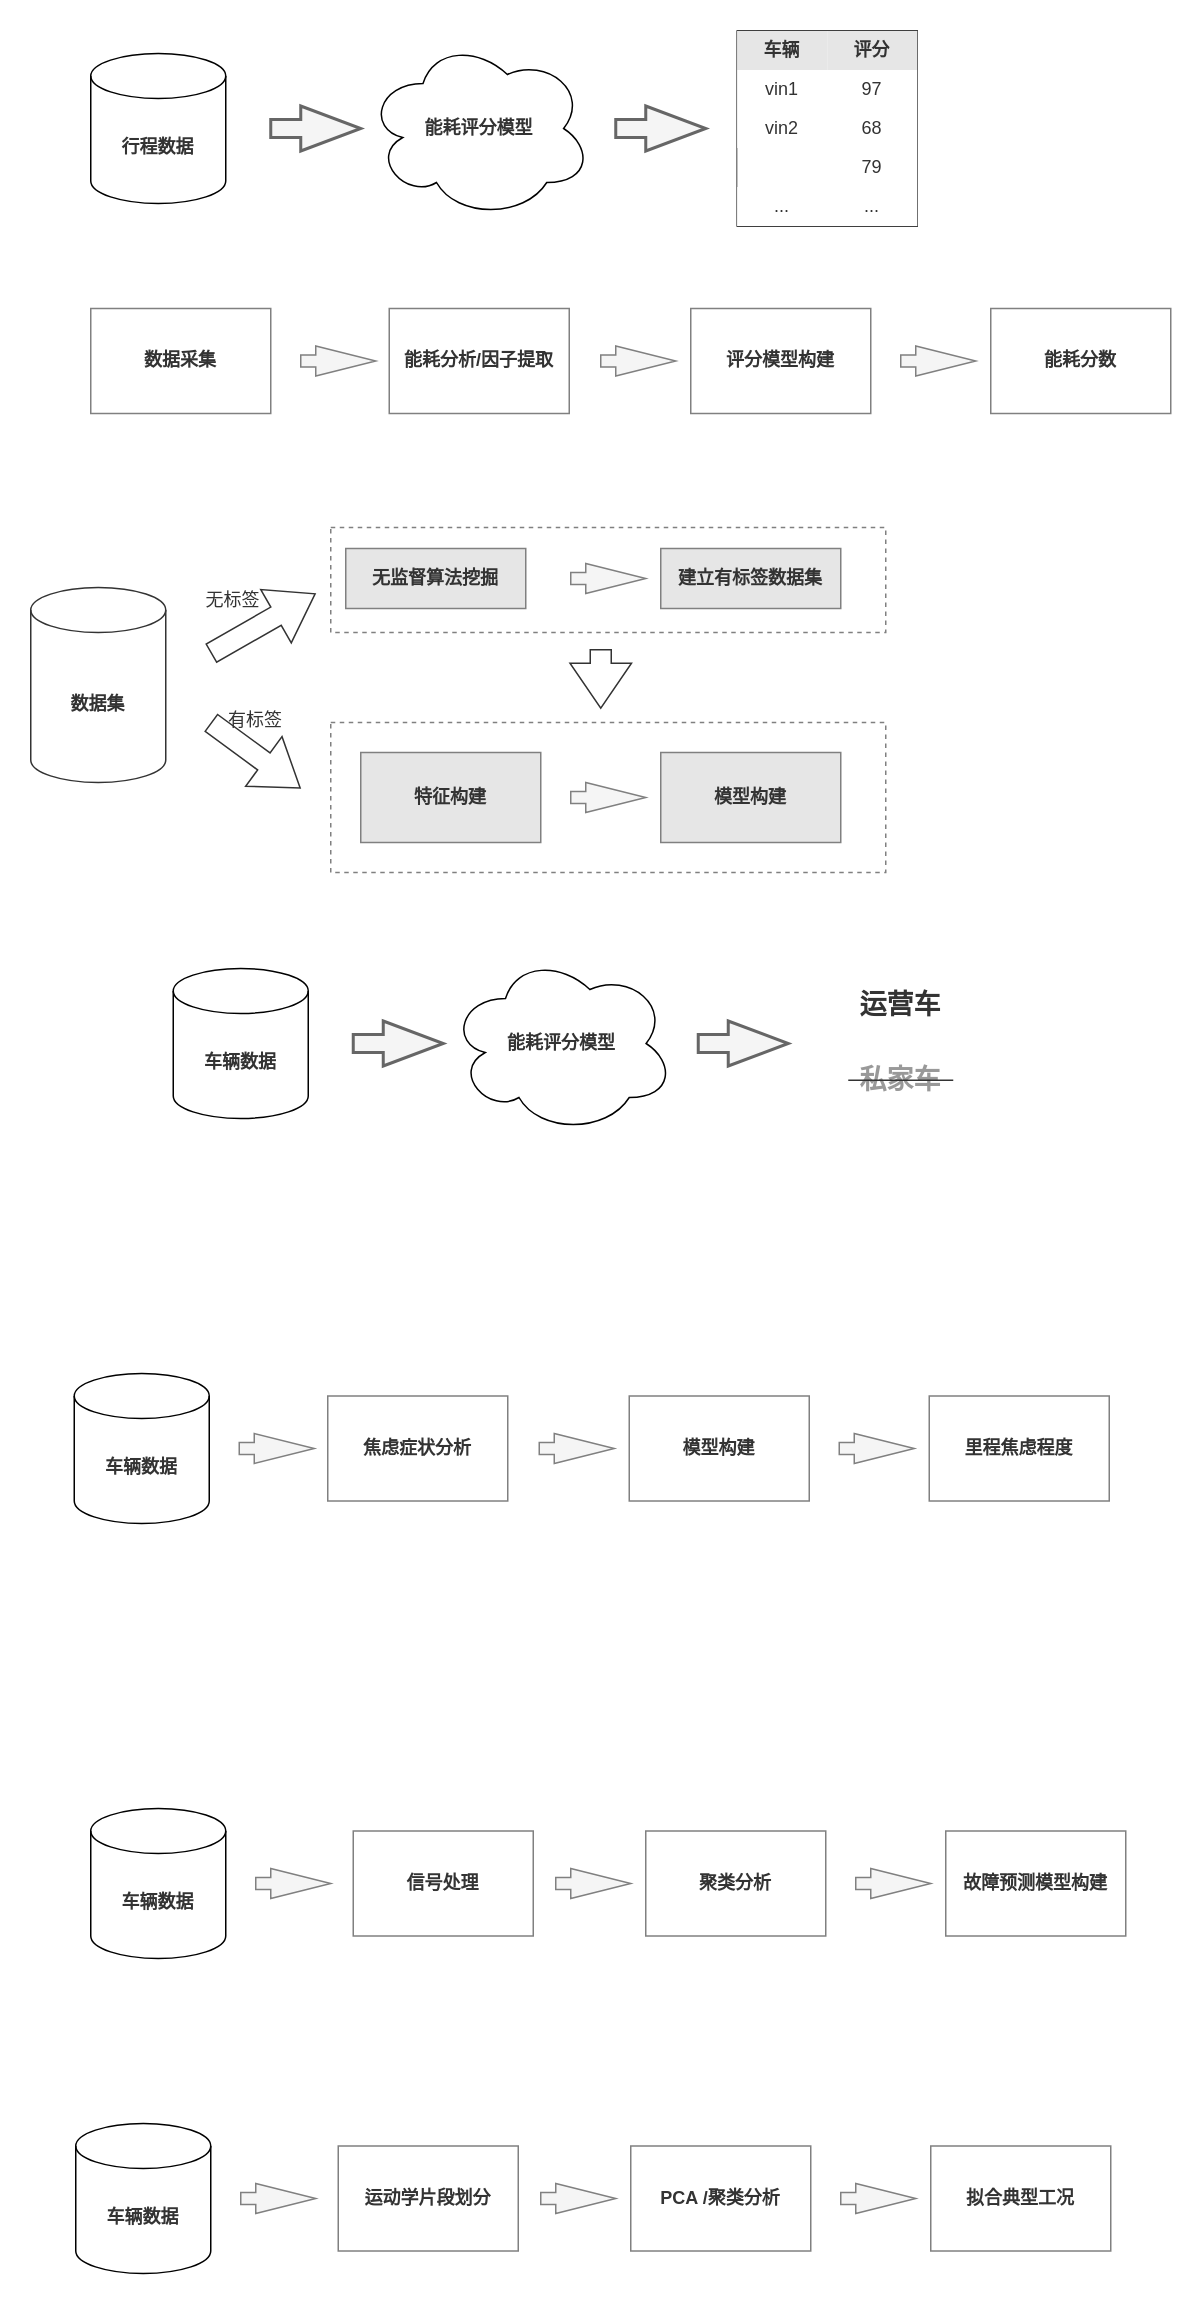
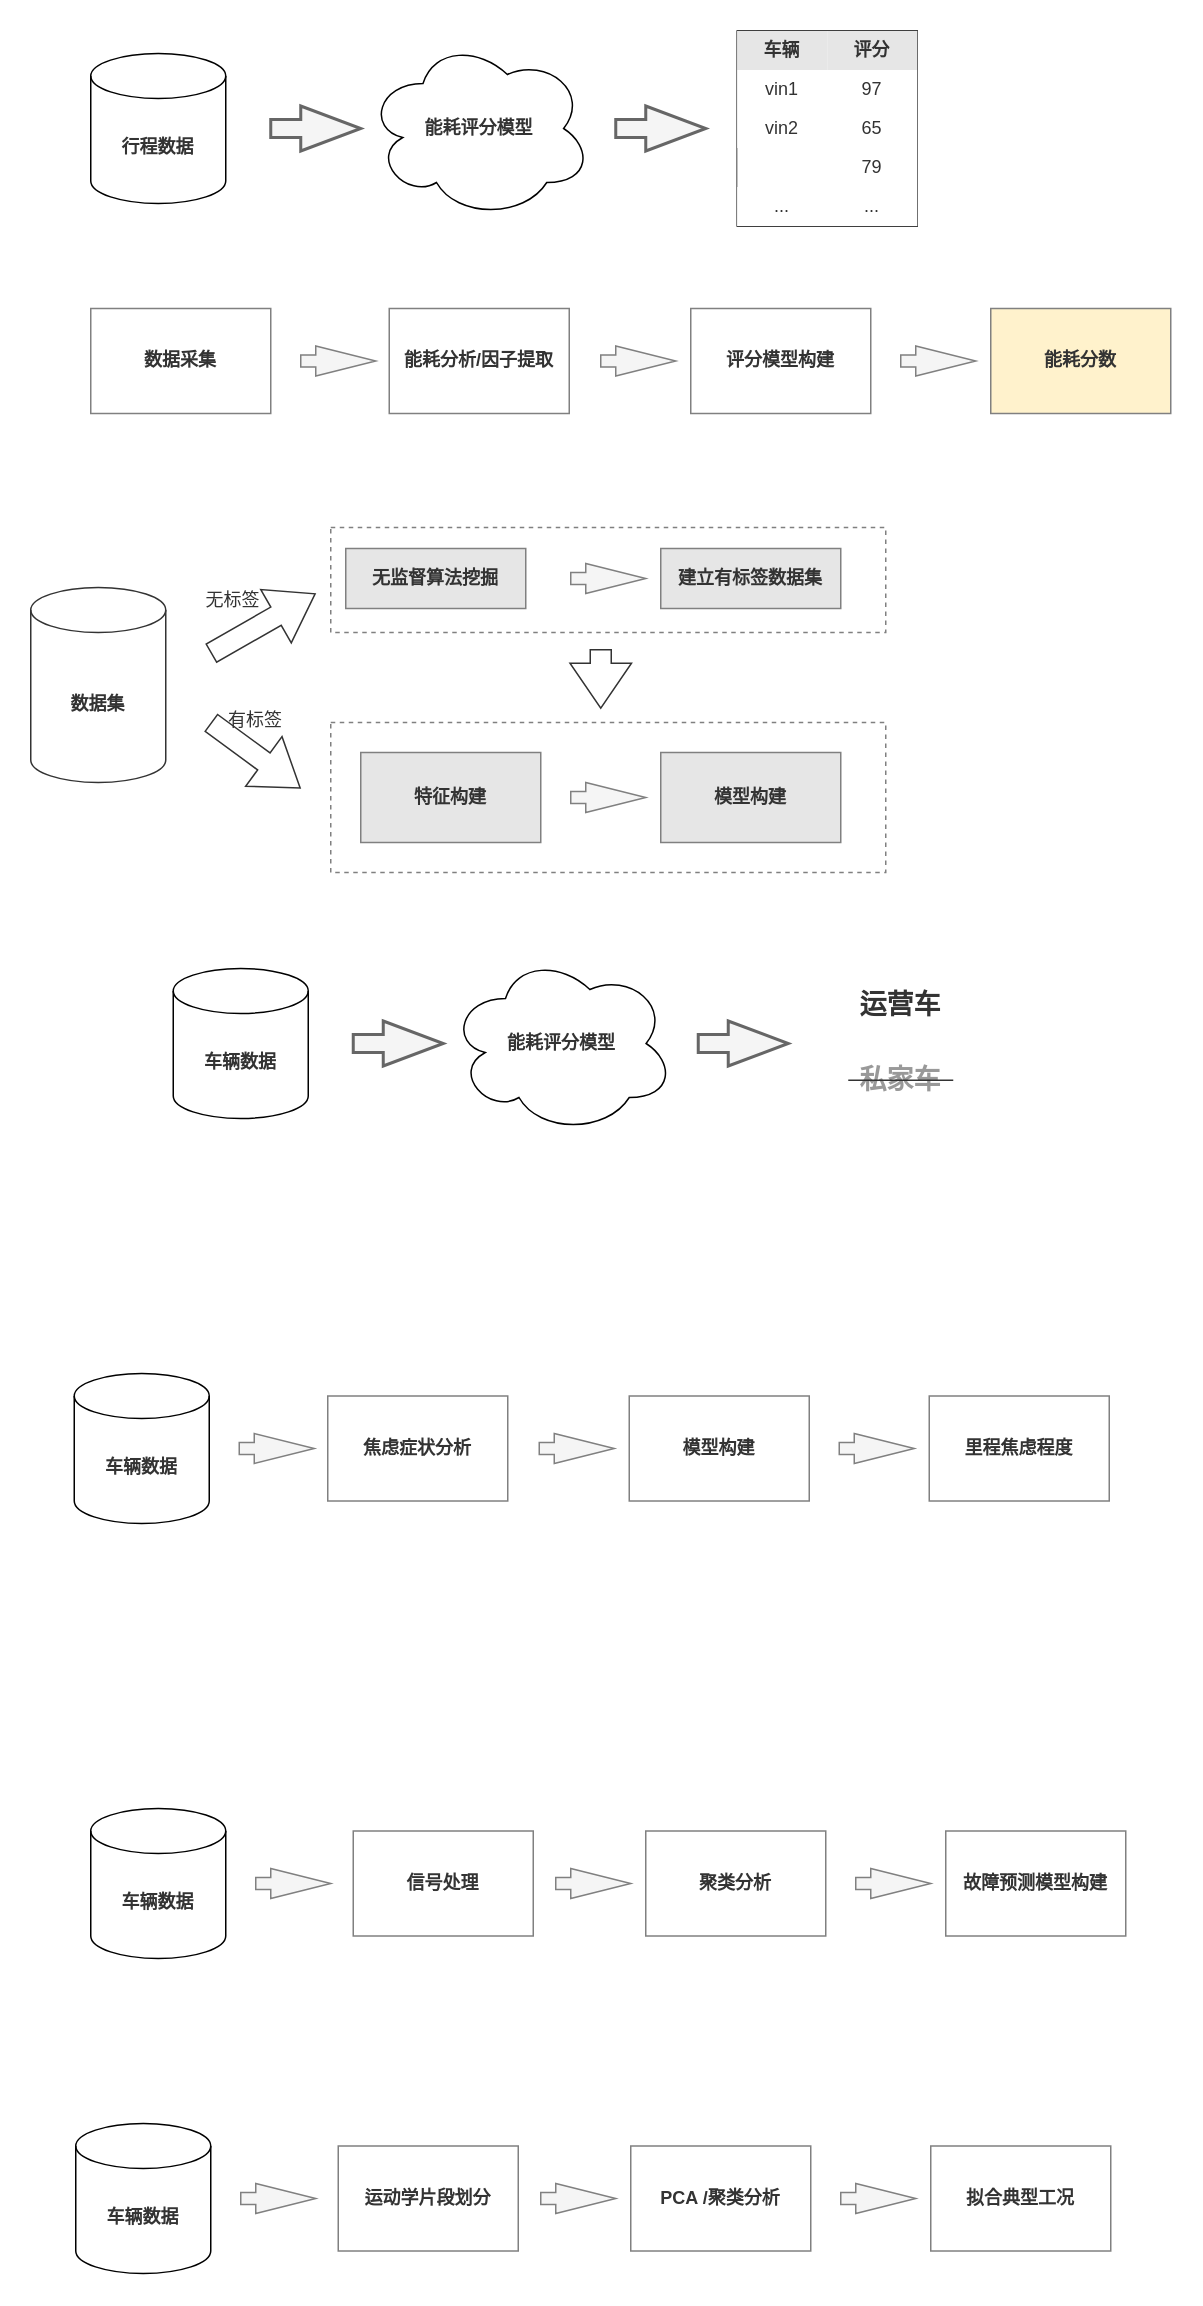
(872, 128) -> (872, 128)
(1081, 361) -> (1081, 361)
